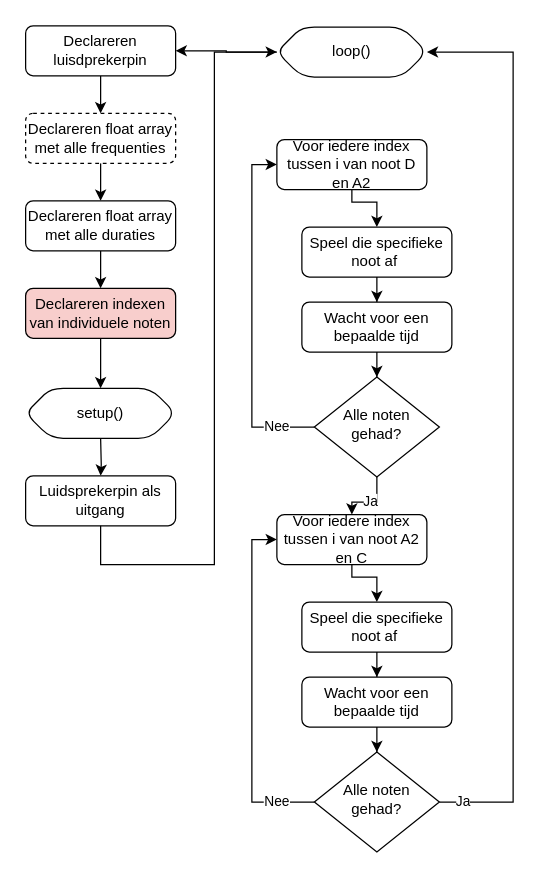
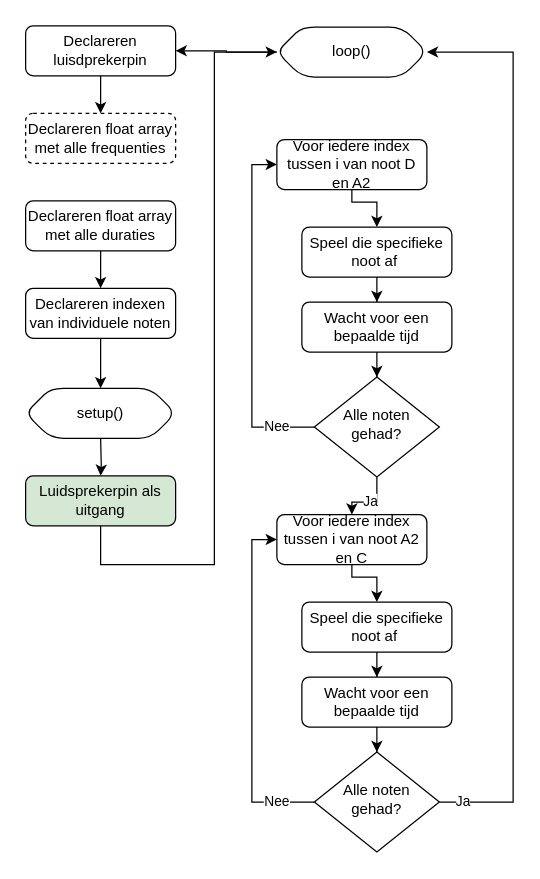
(101, 186) -> none
(101, 313) -> (101, 313)
(101, 501) -> (101, 501)
